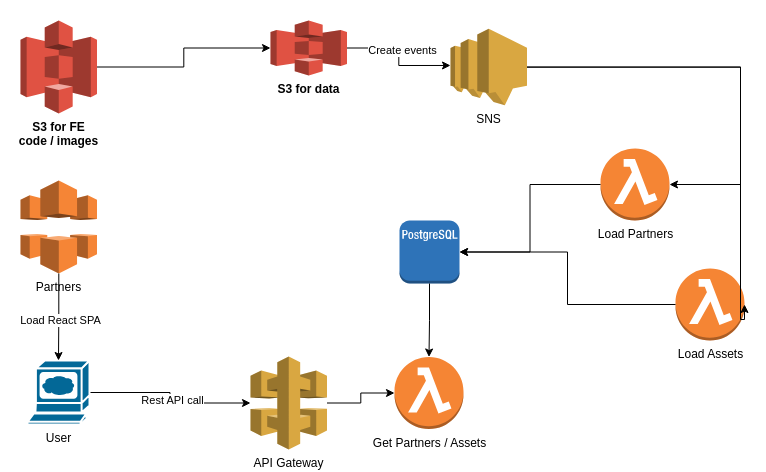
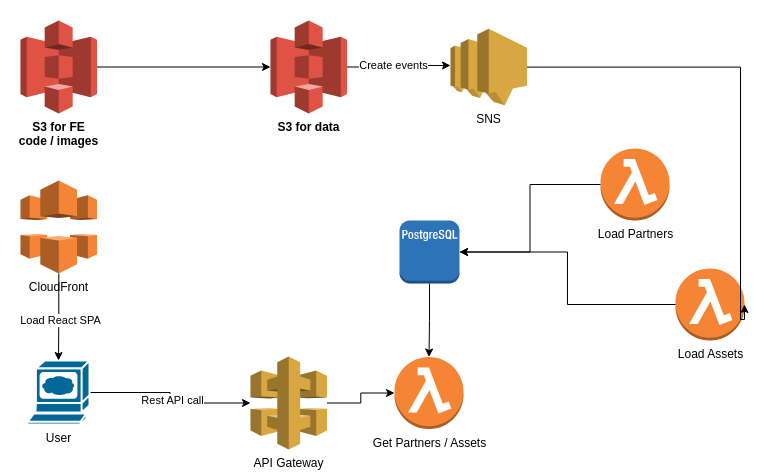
(309, 48) -> (309, 67)
(707, 185) -> none
(59, 288) -> (59, 288)
